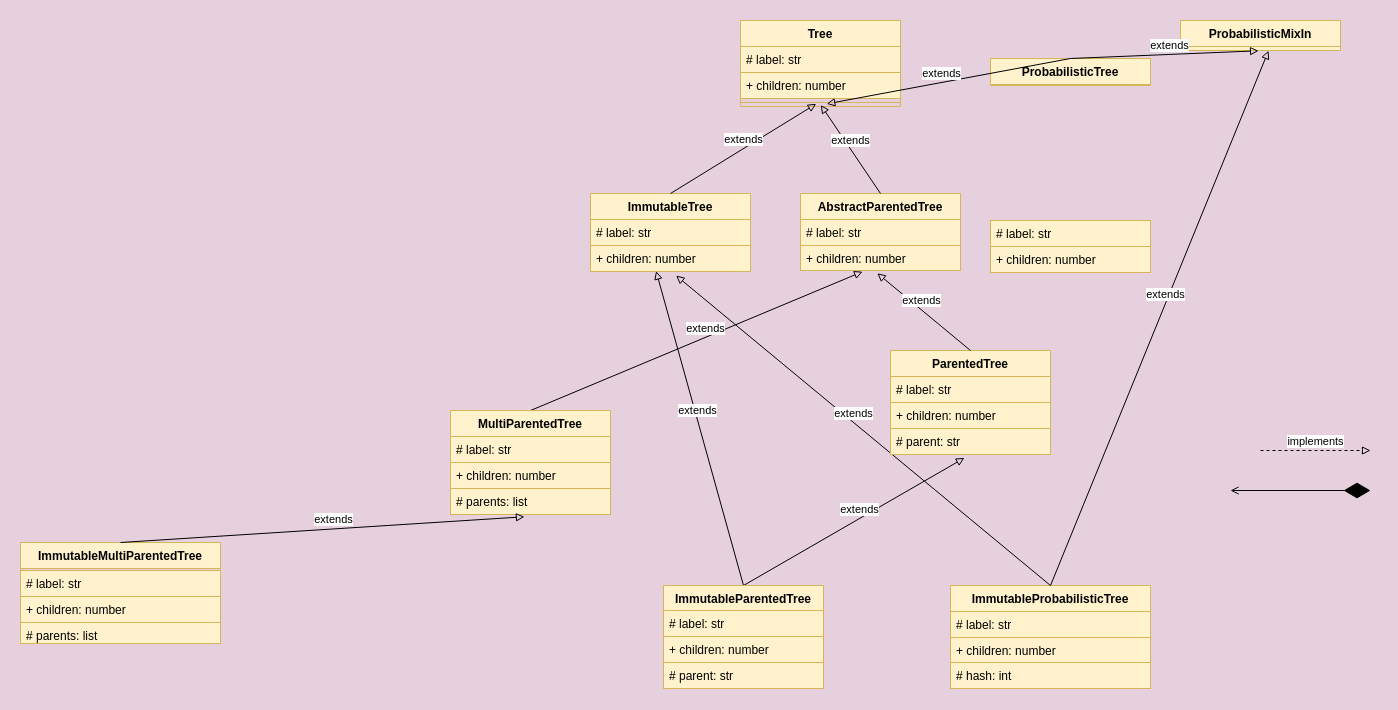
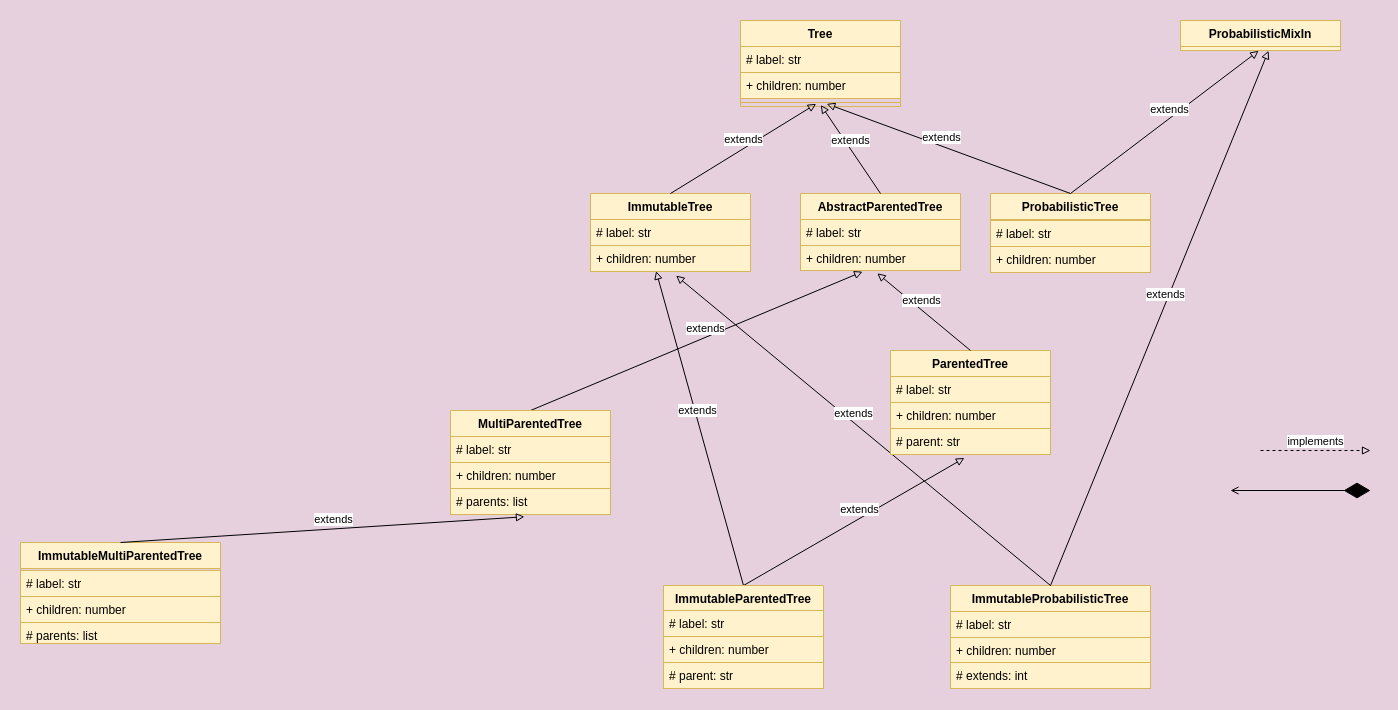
(1071, 72) -> (1071, 207)
(987, 676) -> (997, 676)
